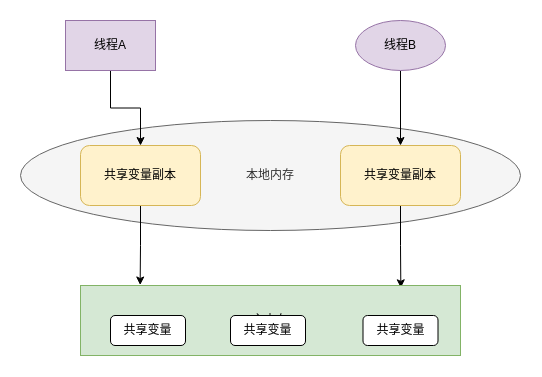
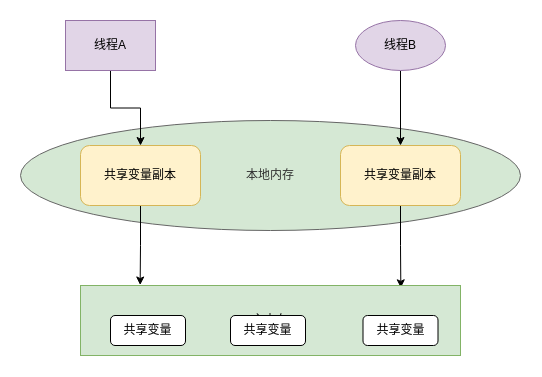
(271, 176) -> (271, 176)
